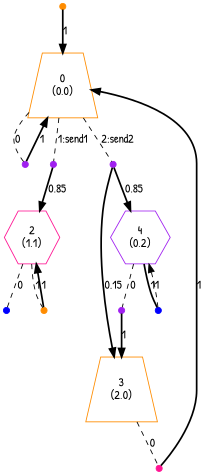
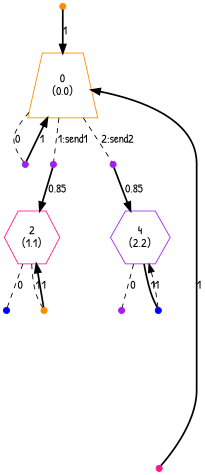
(140, 237) -> (140, 237)
(122, 389) -> none
